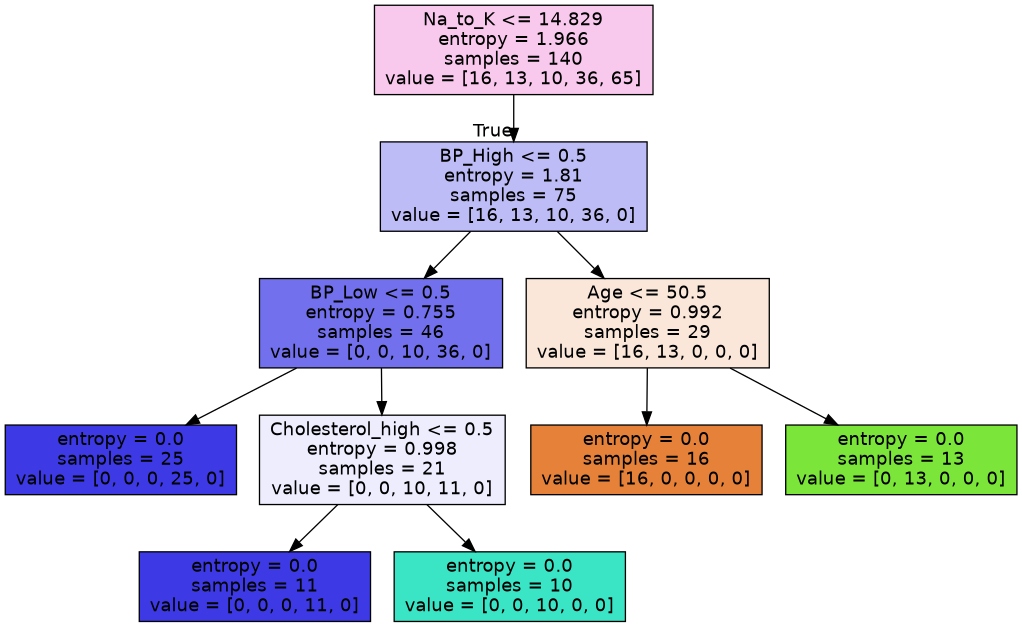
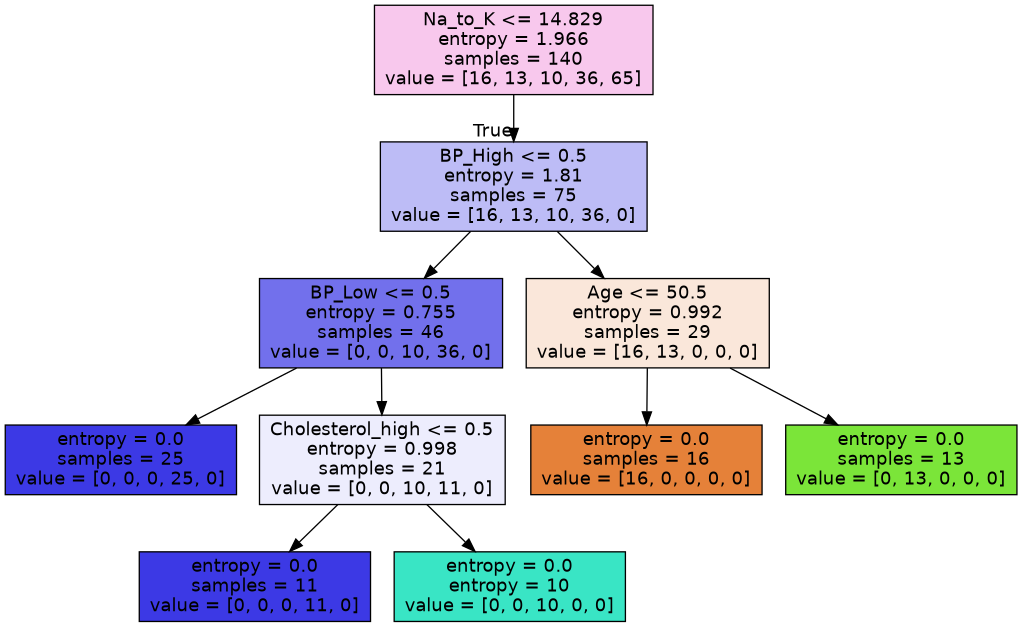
(510, 587) -> (510, 587)
